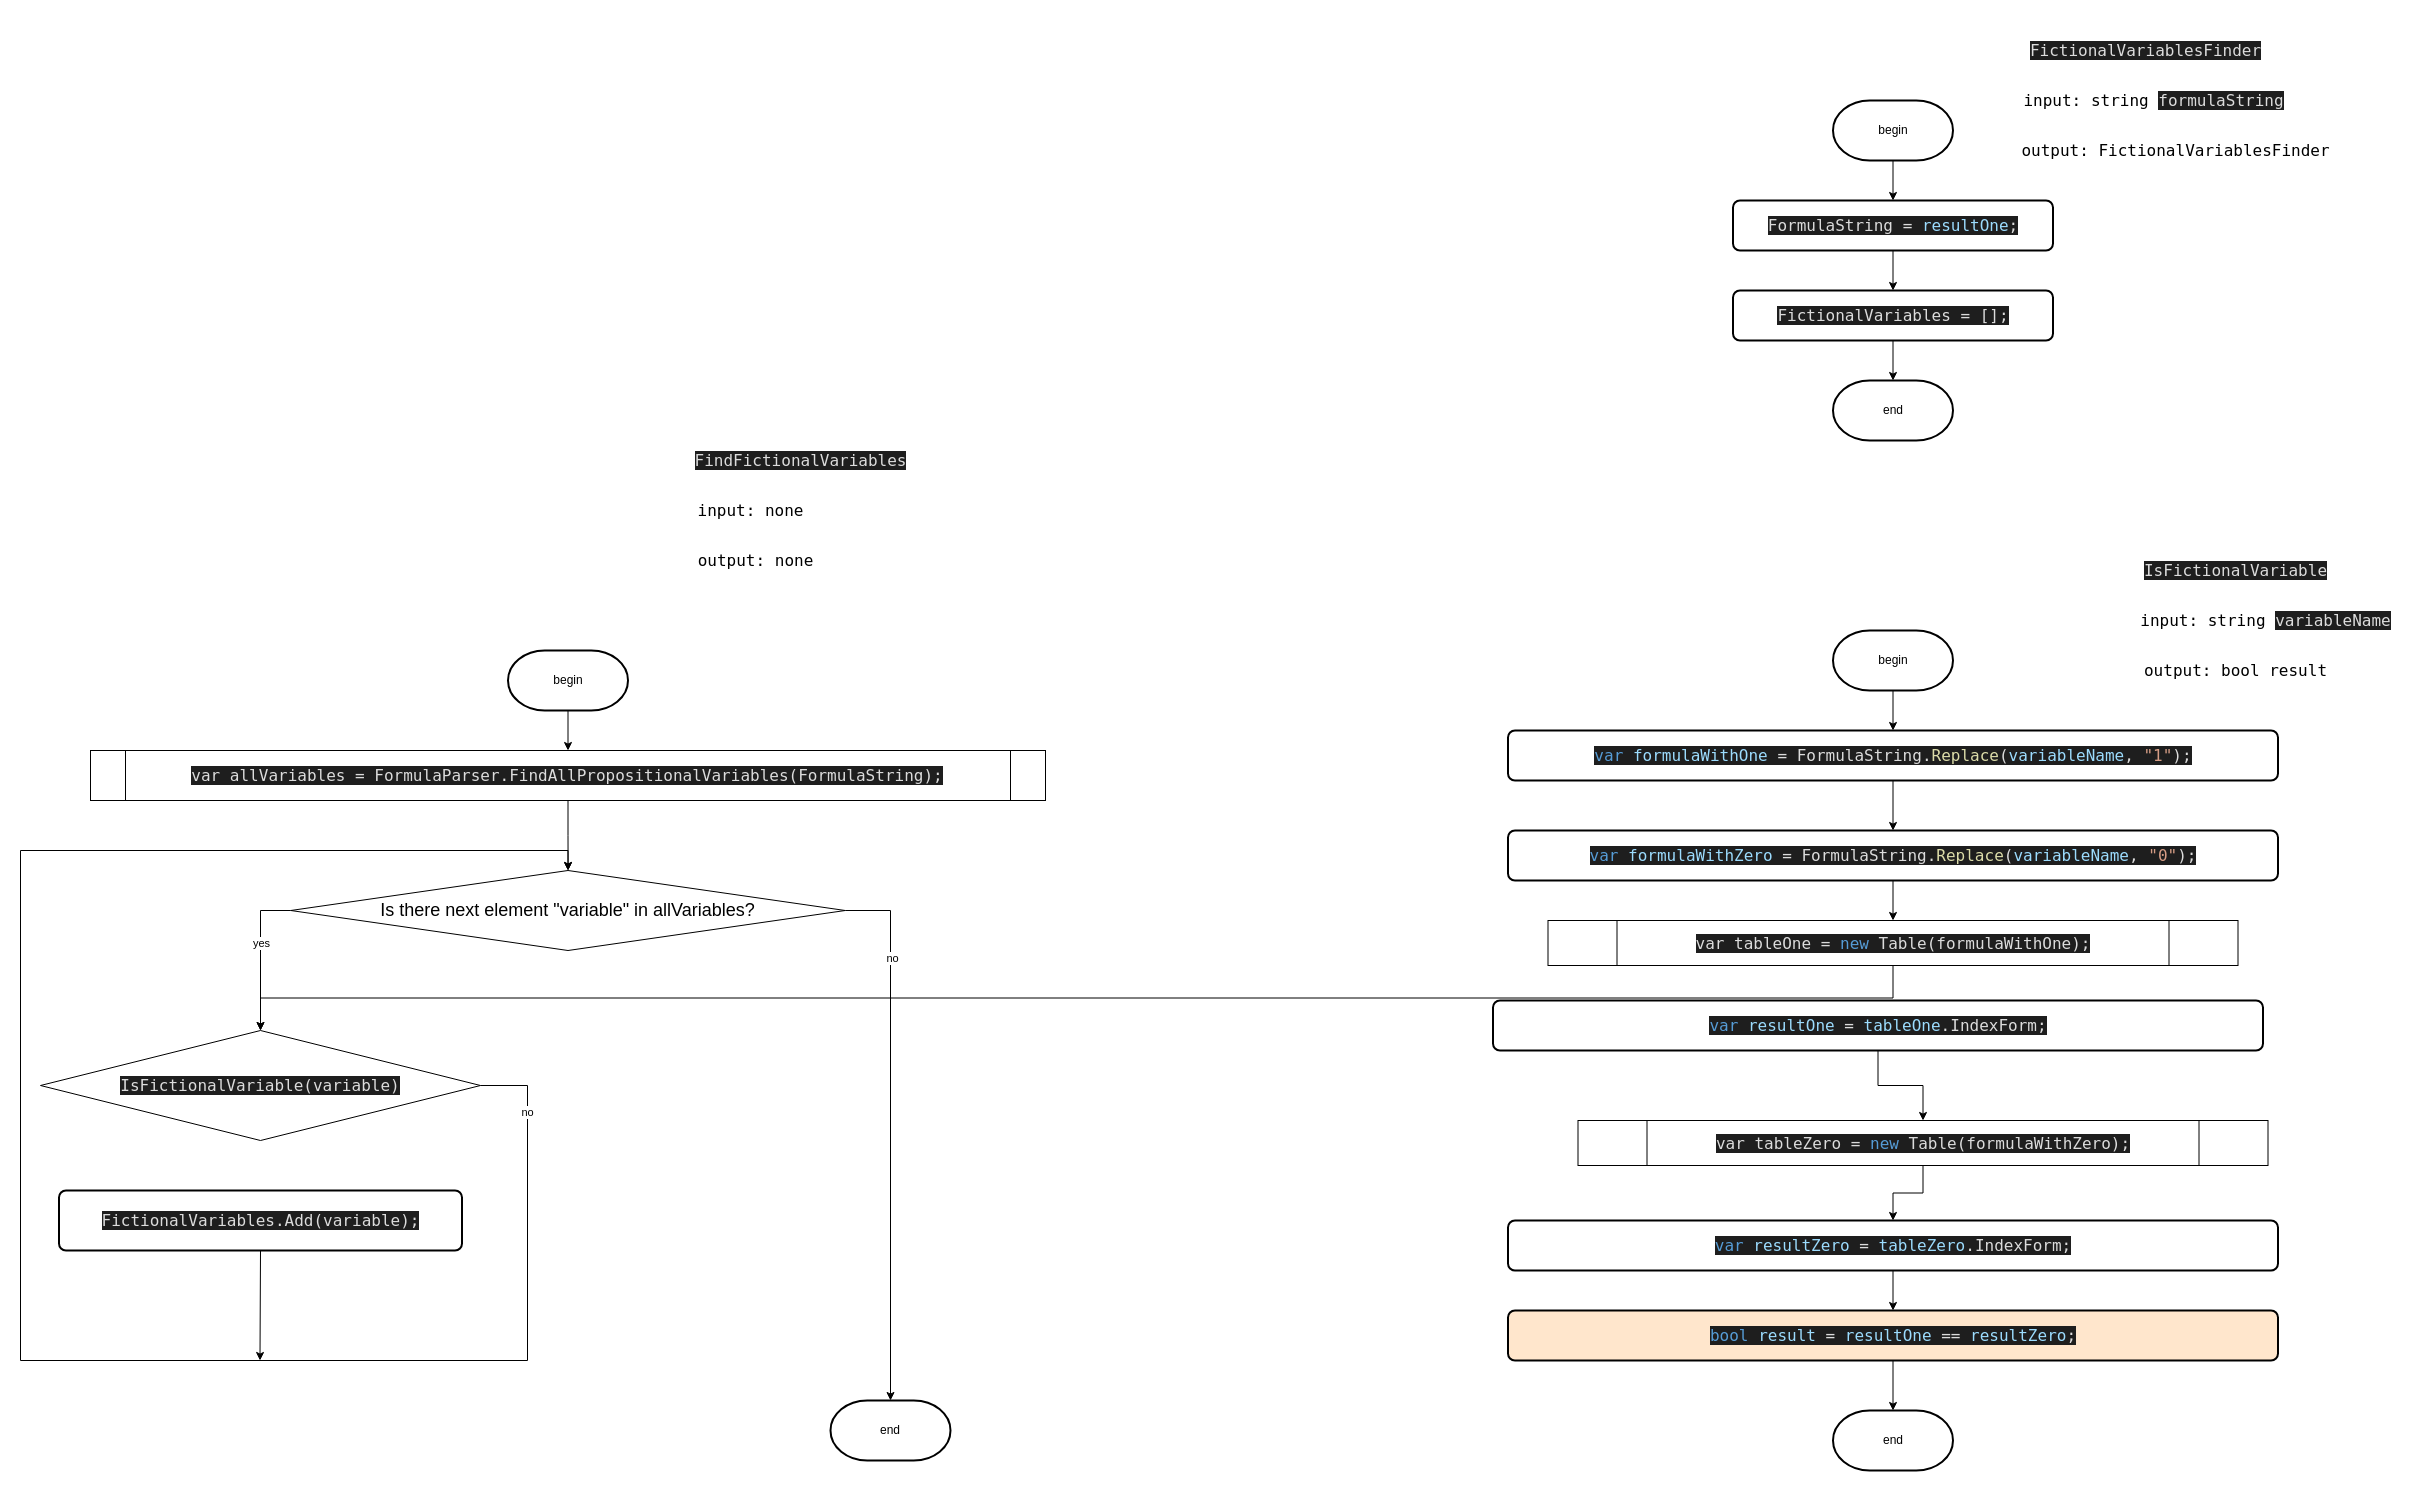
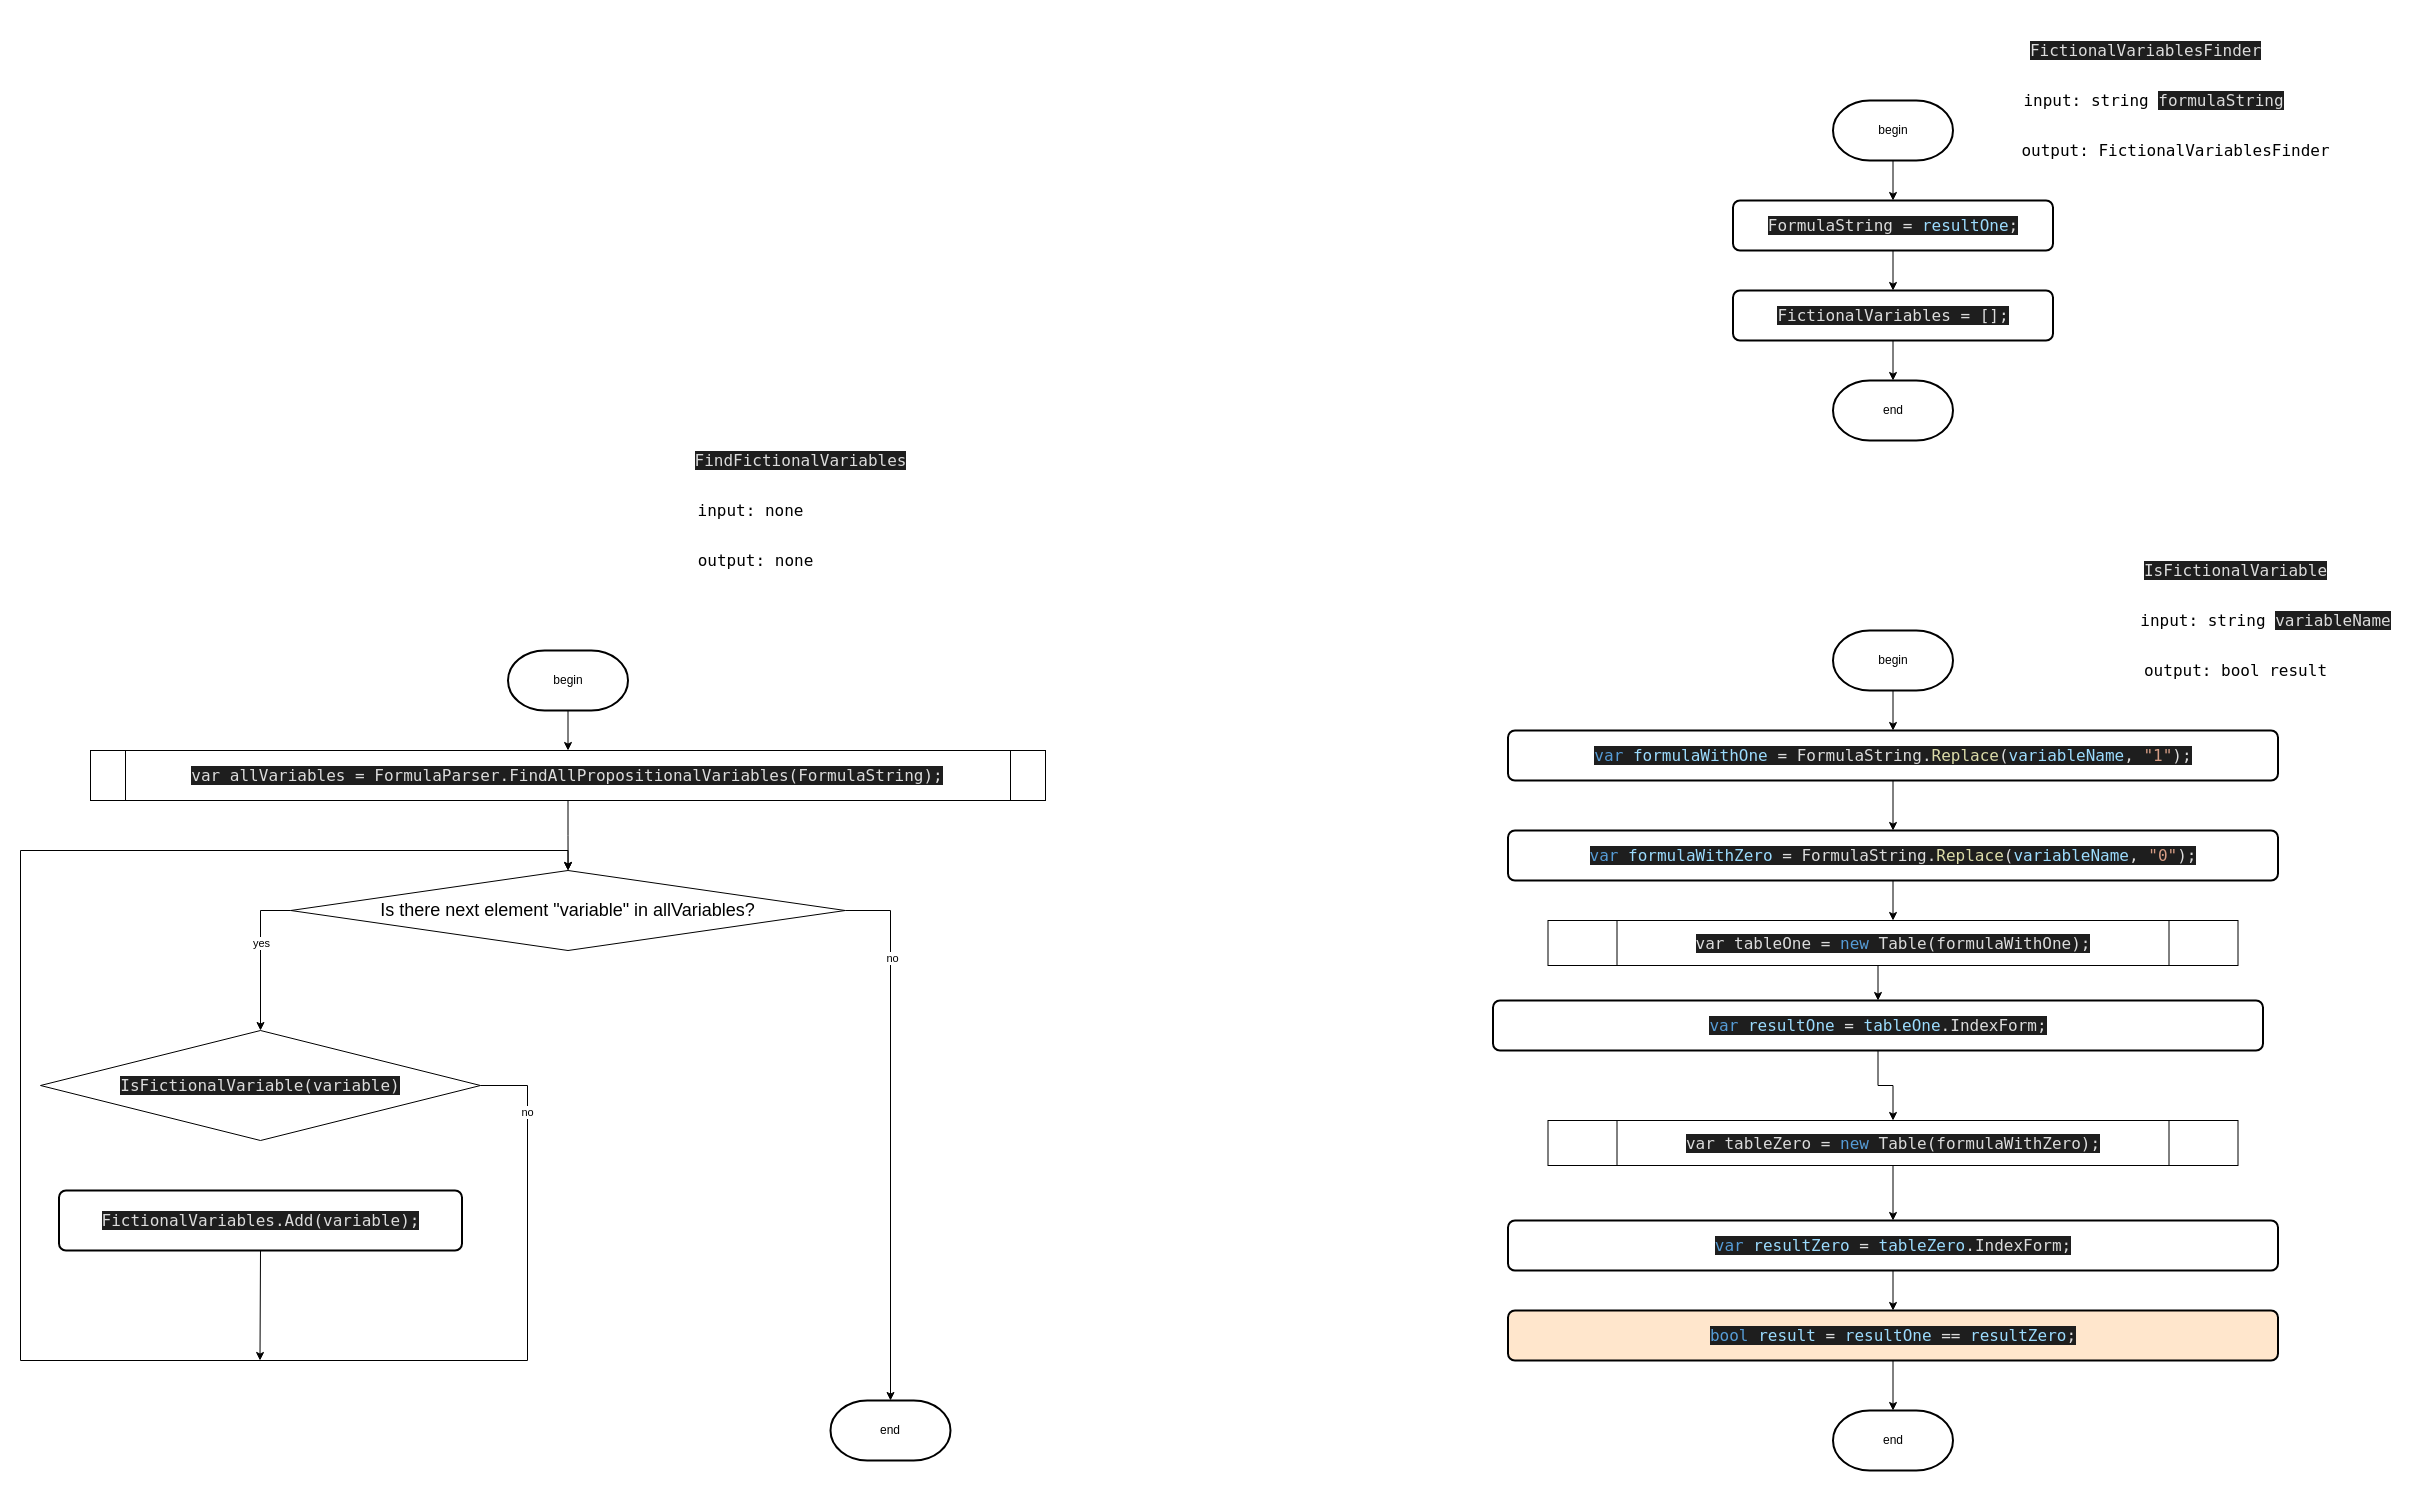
(1094, 998) -> (1878, 979)
(1923, 1143) -> (1893, 1143)
